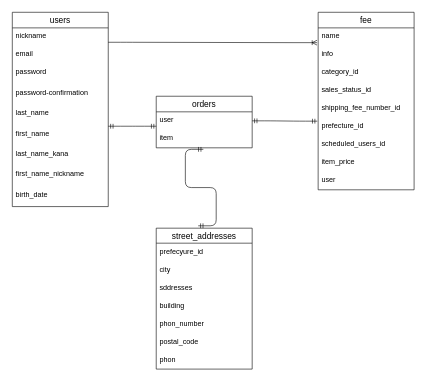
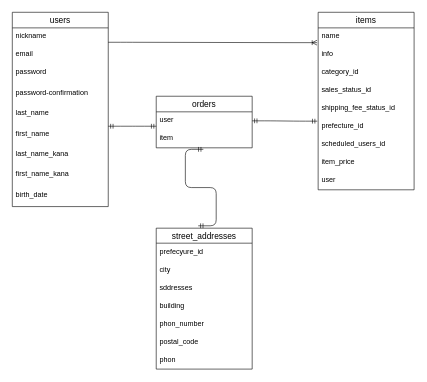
(366, 21) -> (366, 21)
(363, 108) -> (363, 108)
(52, 174) -> (45, 174)
